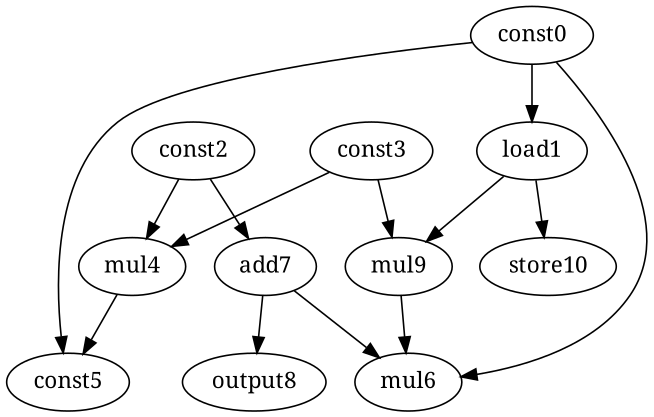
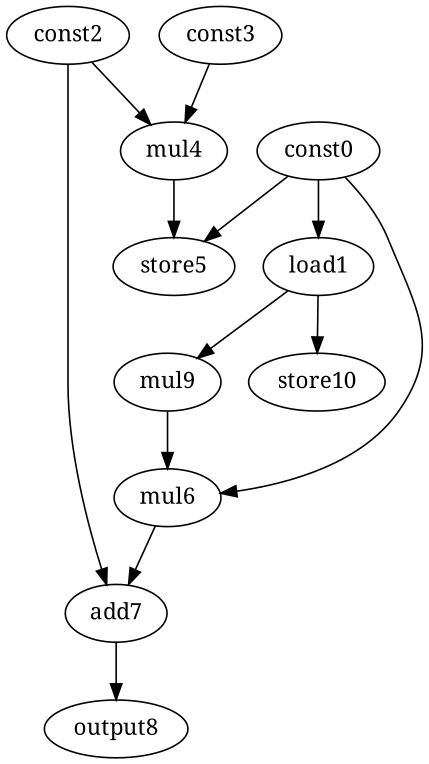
(383, 201) -> none
(330, 319) -> (145, 548)
(68, 382) -> (174, 267)
